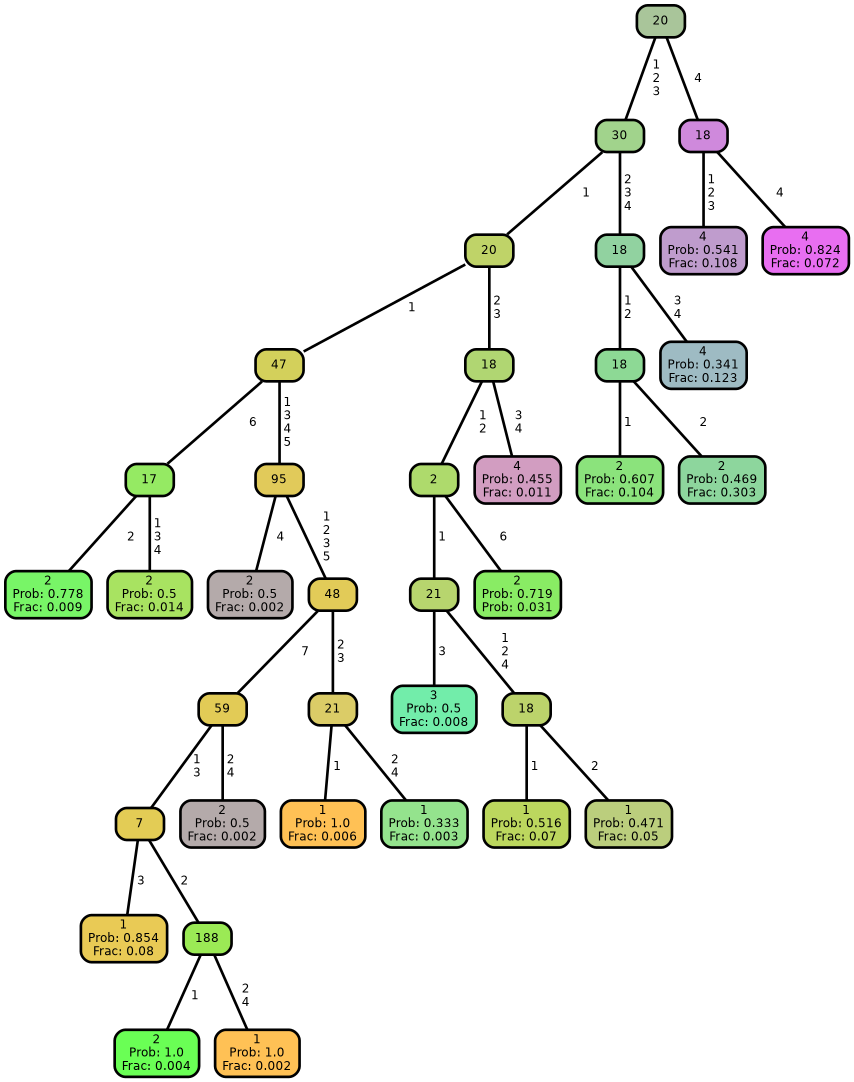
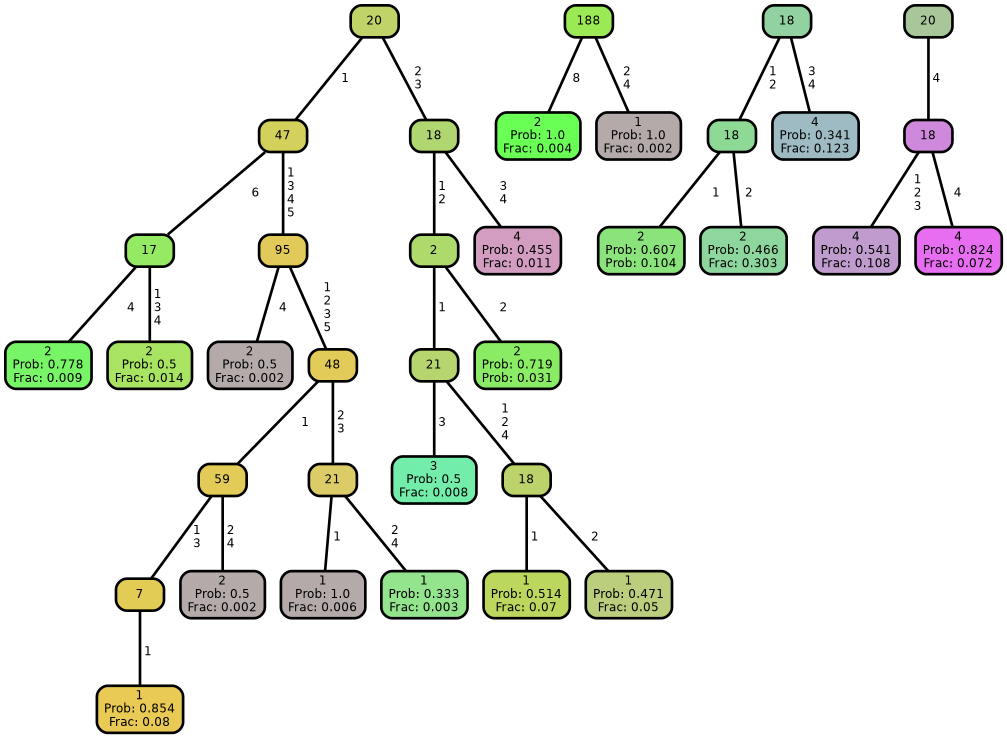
(620, 136) -> none
(620, 480) -> (641, 251)
(722, 480) -> (744, 251)
(129, 537) -> (129, 308)
(502, 537) -> (502, 308)
(304, 652) -> (304, 423)
(323, 824) -> (323, 595)
(527, 824) -> (527, 595)
(139, 881) -> (146, 652)
(174, 881) -> none
(193, 996) -> (575, 79)
(257, 1053) -> (639, 136)
